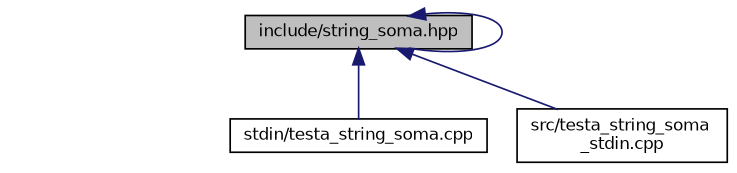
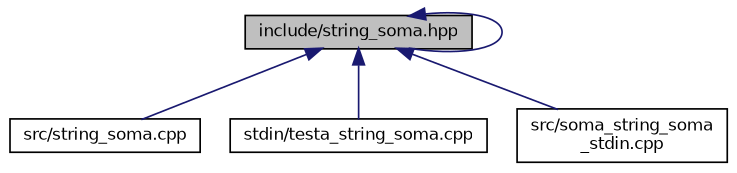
none -> (105, 136)
(622, 136) -> (622, 136)
